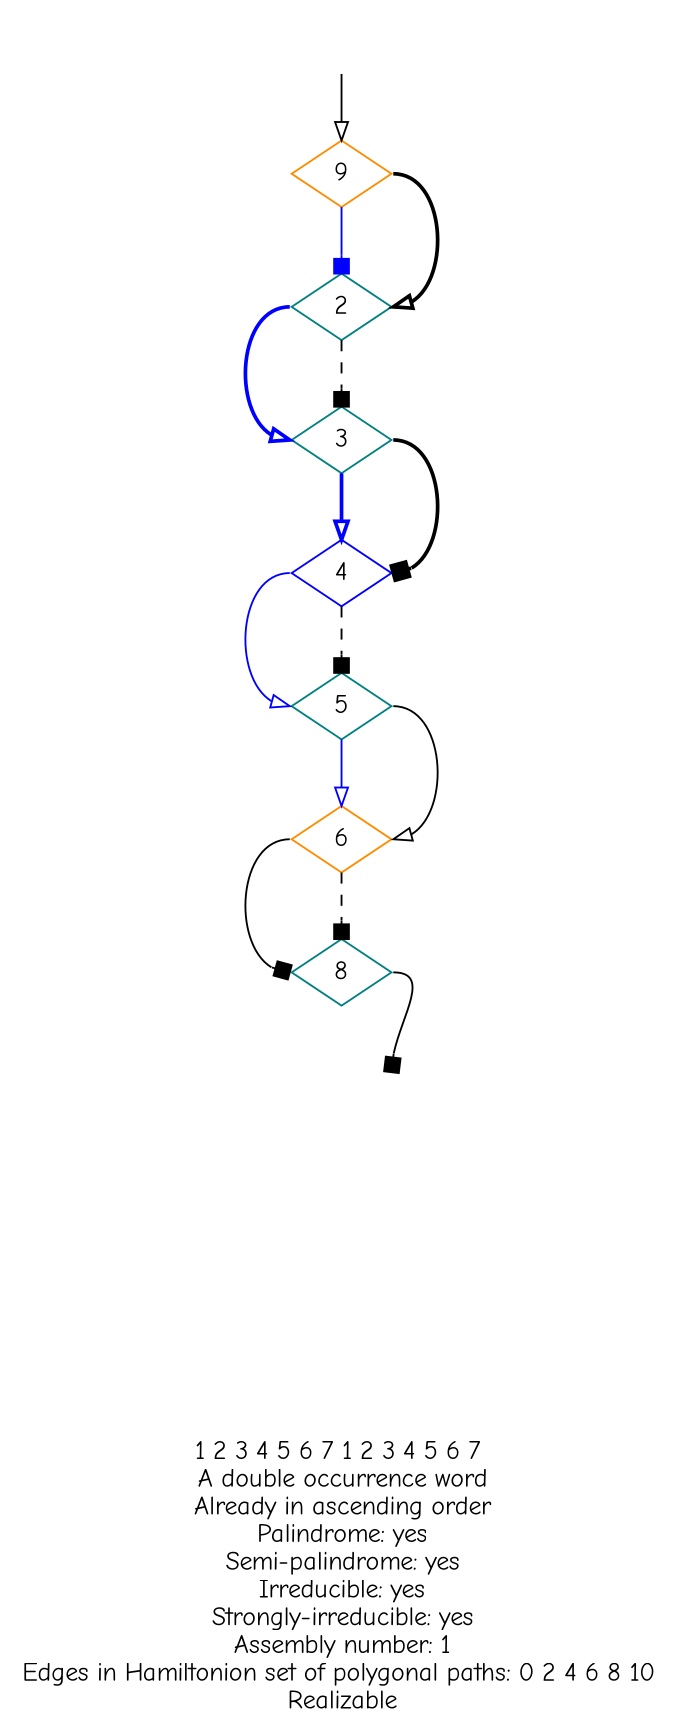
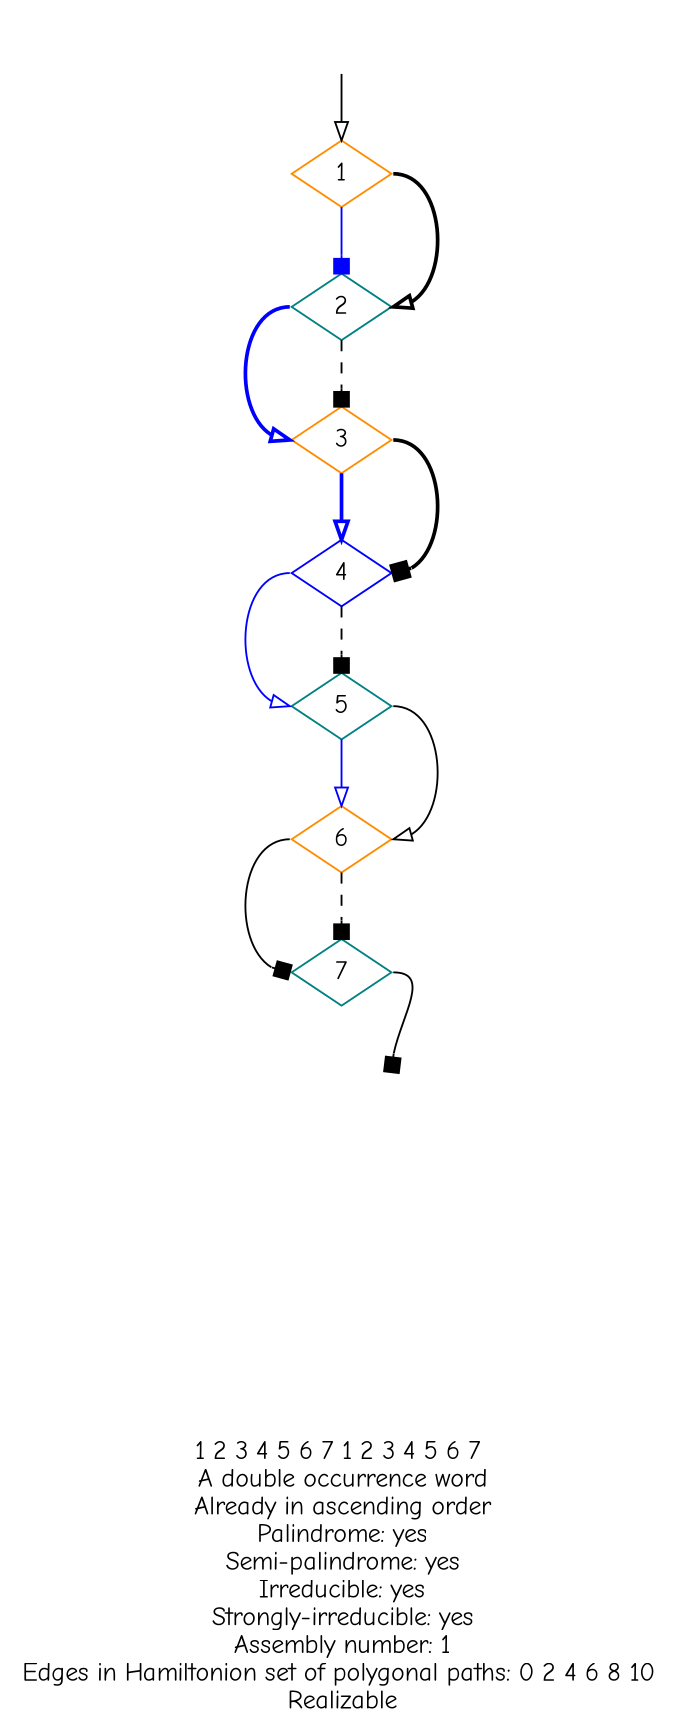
(342, 174) -> (342, 174)
(342, 440) -> (342, 440)
(342, 972) -> (342, 972)
